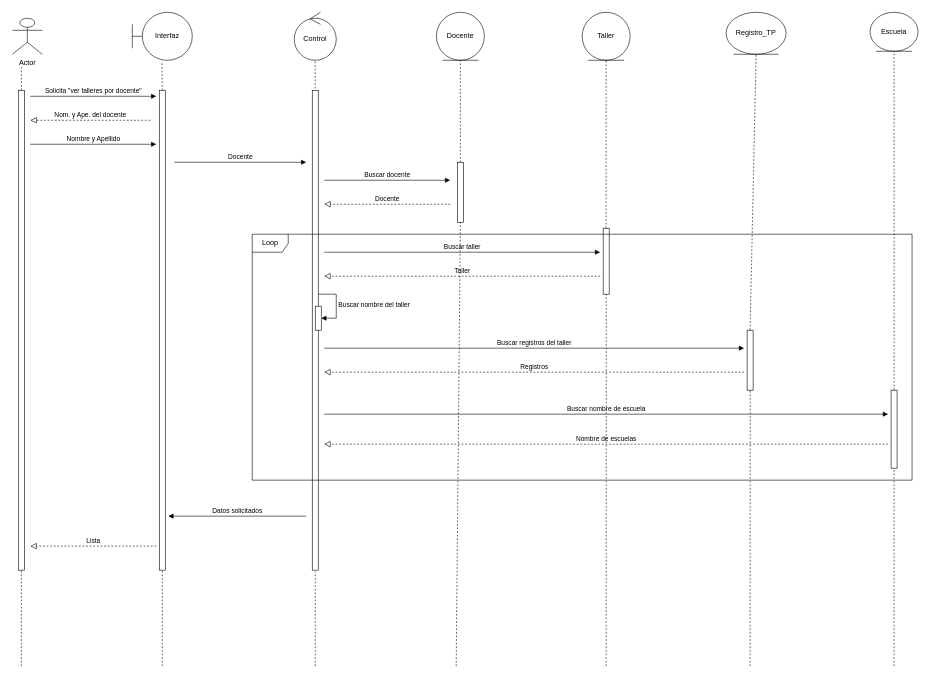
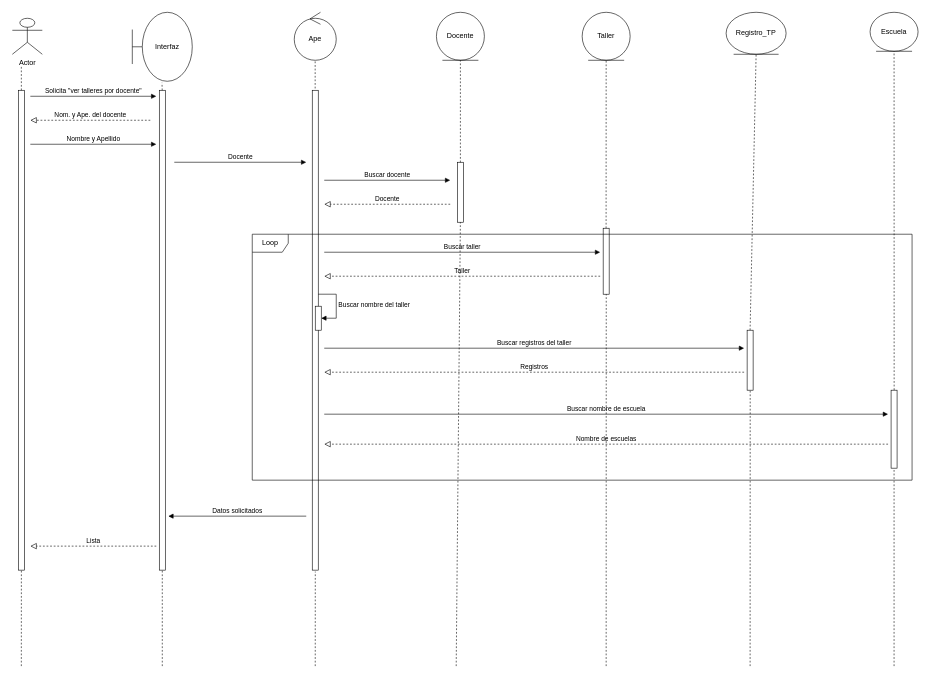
(162, 36) -> (162, 47)
(315, 39) -> (315, 39)
